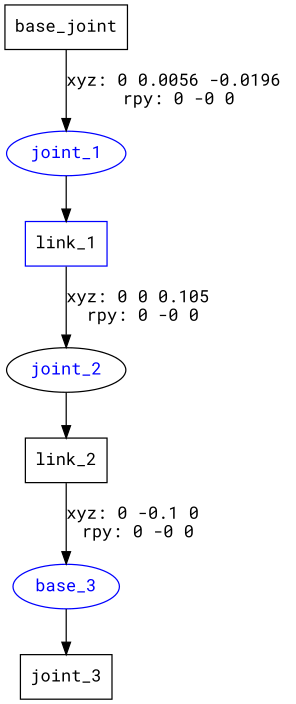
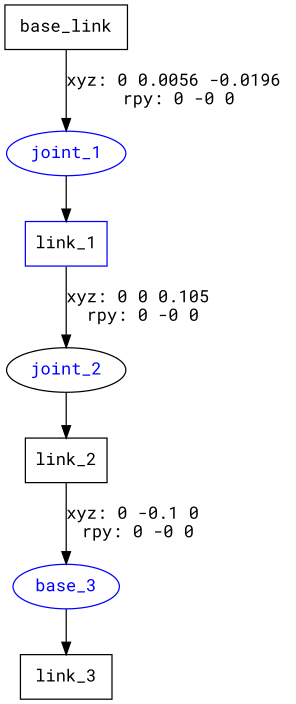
(66, 27) -> (66, 27)
(66, 677) -> (66, 677)
